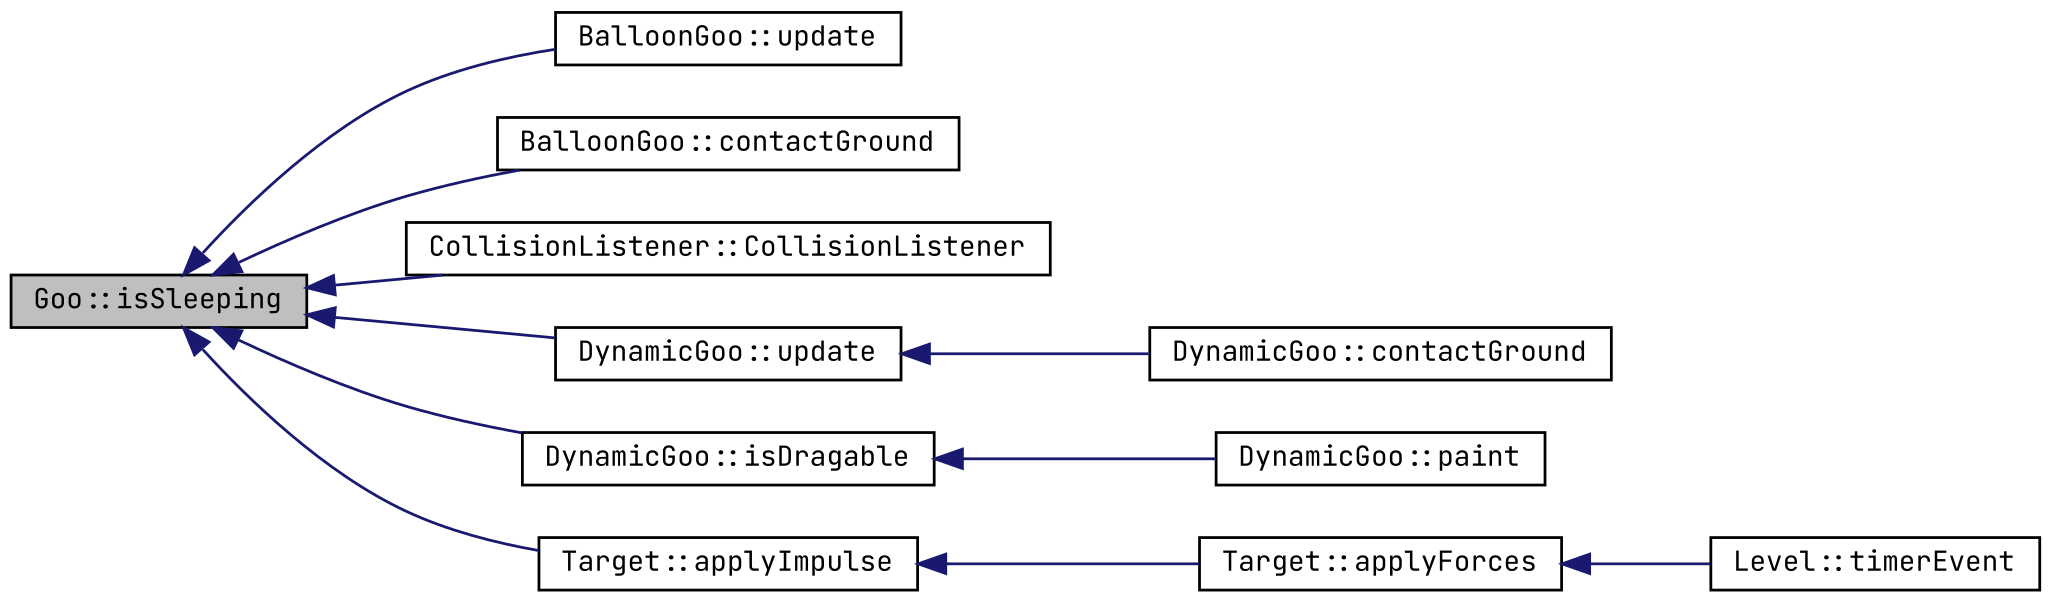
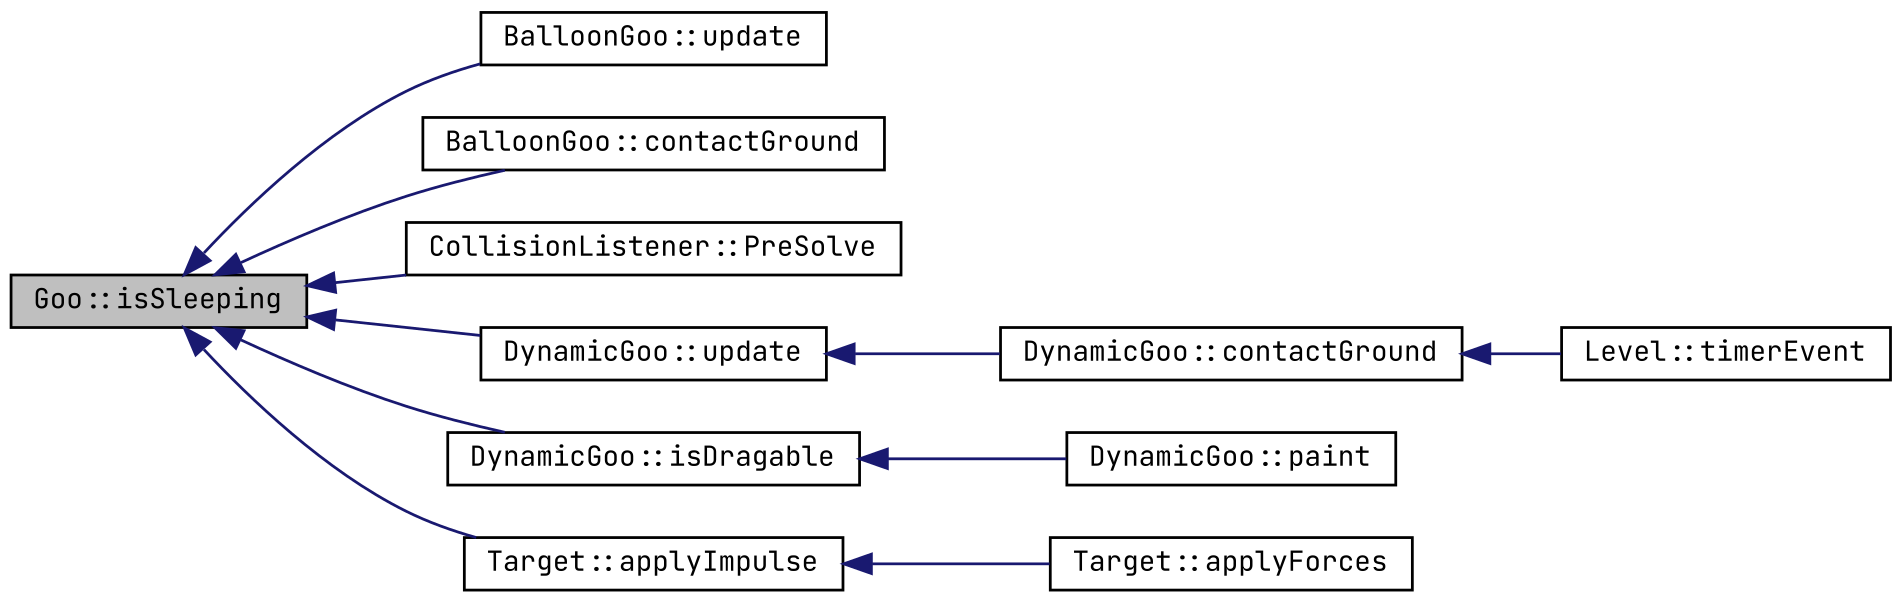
(728, 249) -> (654, 249)
(1650, 564) -> (1526, 354)
